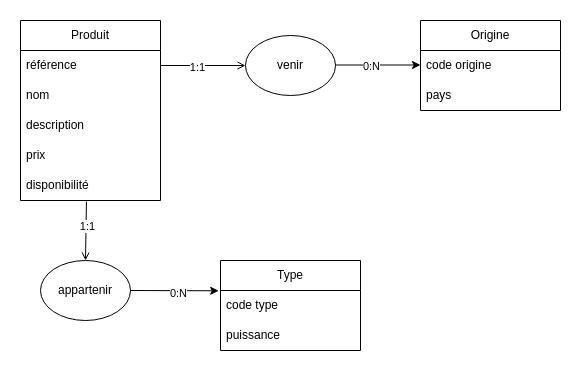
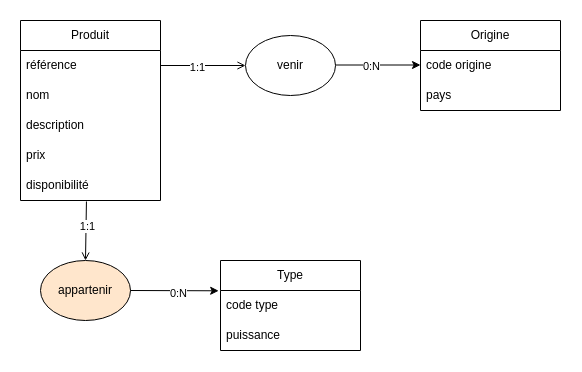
(86, 291) -> (86, 291)
